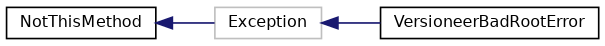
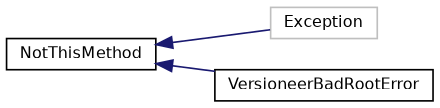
(359, 23) -> (194, 69)
